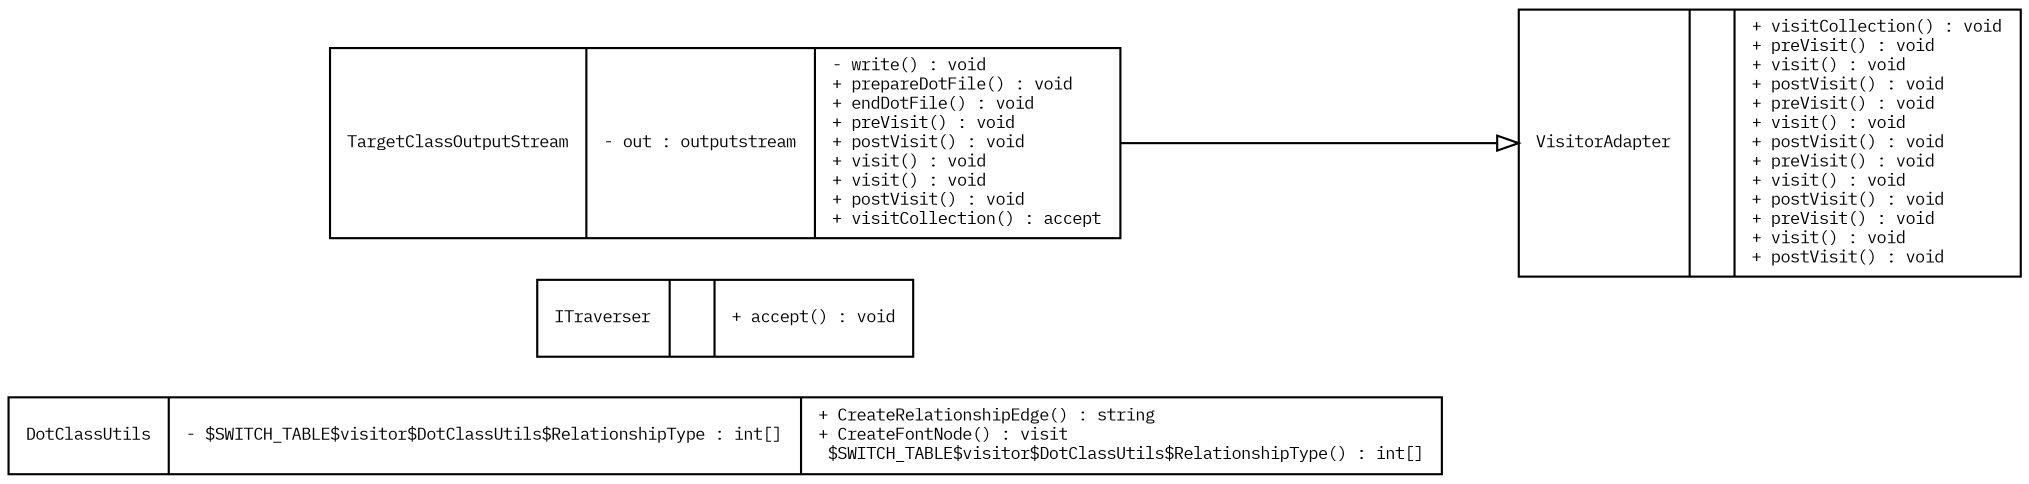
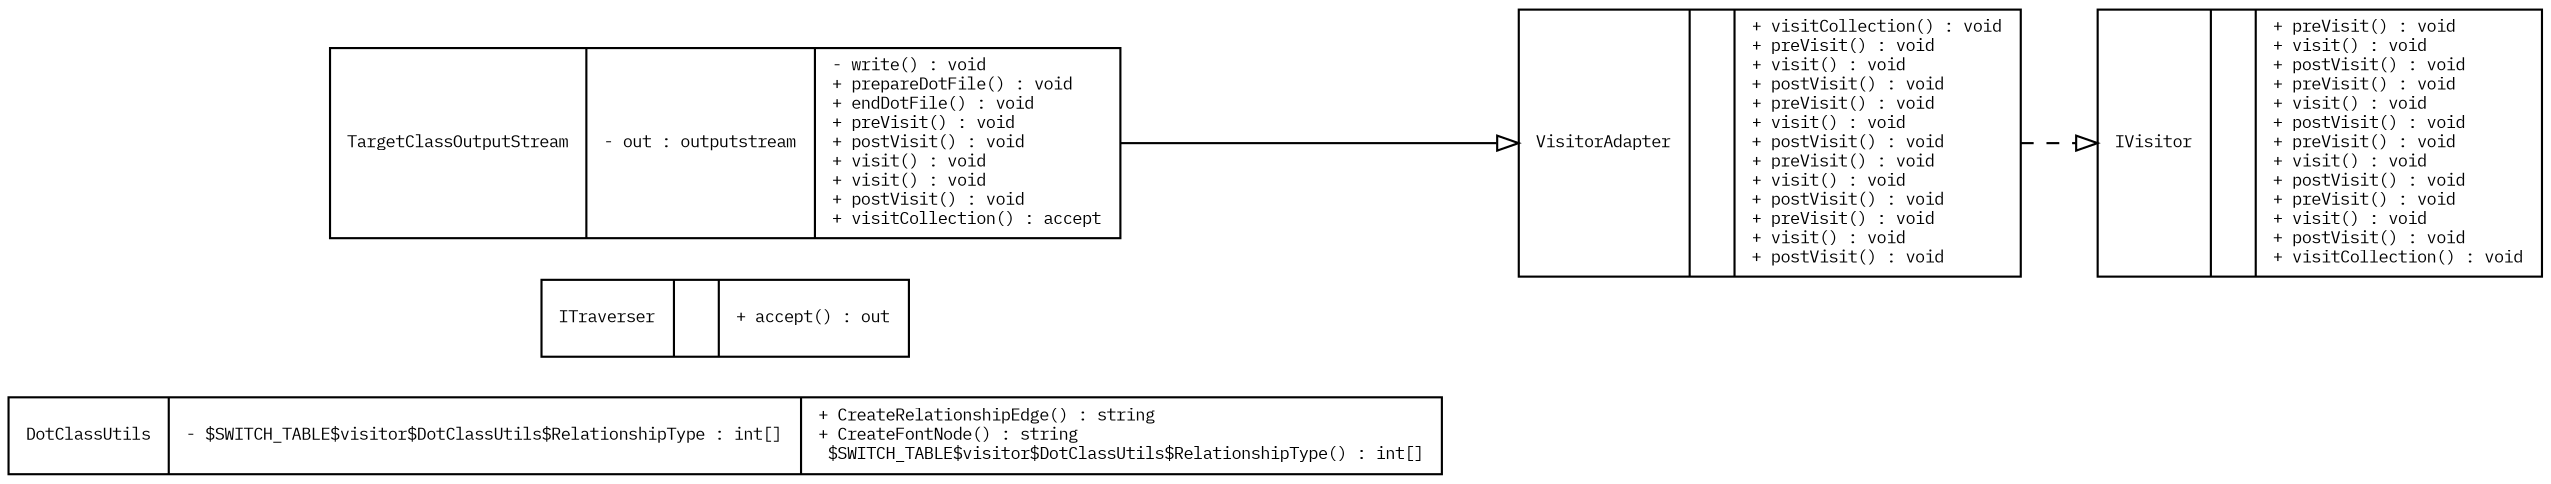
none -> (2320, 143)
(814, 317) -> (814, 317)
(944, 435) -> (948, 435)
